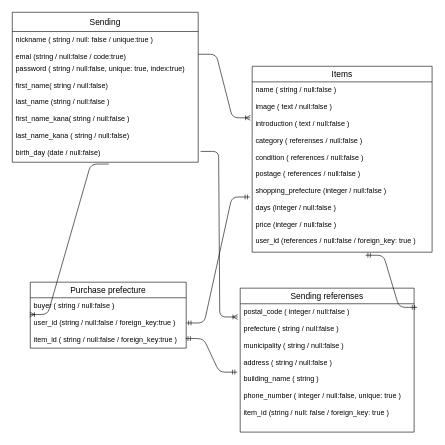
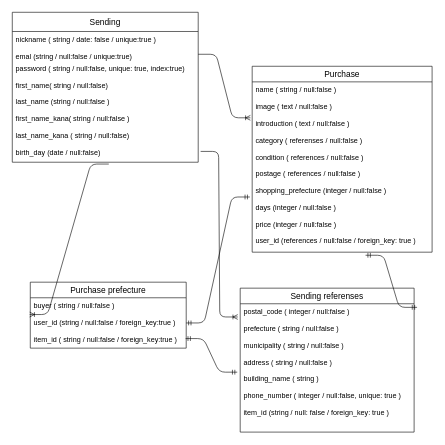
(95, 40) -> (97, 40)
(81, 56) -> (84, 56)
(342, 75) -> (342, 75)
